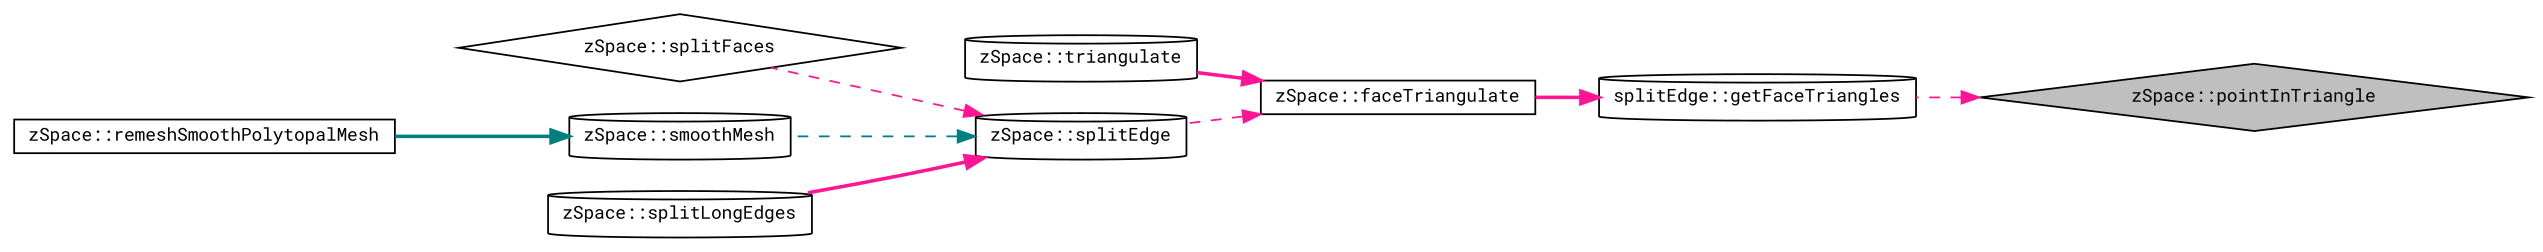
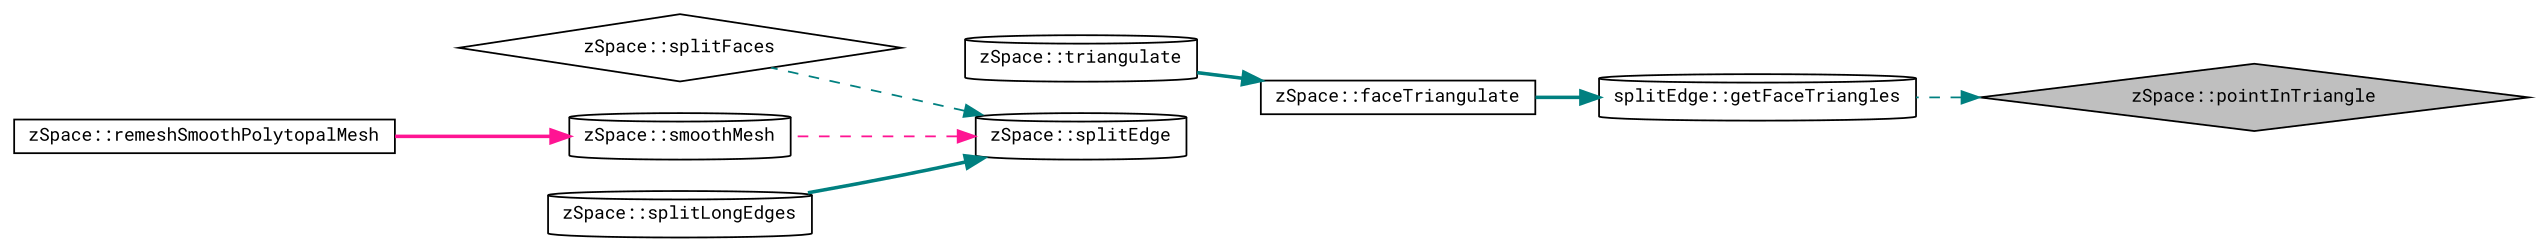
(1220, 75) -> (1220, 75)
(868, 89) -> (868, 89)
(1558, 97) -> (1558, 97)
(1939, 97) -> (1939, 97)
(1215, 120) -> none
(473, 136) -> (473, 136)
(874, 136) -> (874, 136)
(887, 178) -> (887, 178)
